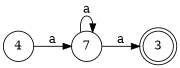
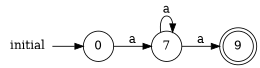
(19, 46) -> (98, 46)
none -> (28, 46)
(158, 46) -> (238, 46)
